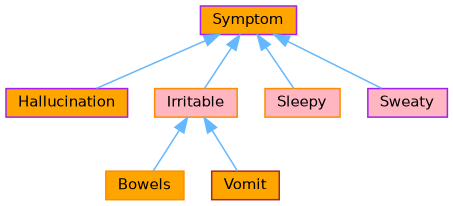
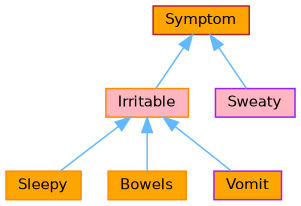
(248, 20) -> (201, 20)
(280, 68) -> (90, 149)
(67, 103) -> none
(303, 103) -> (44, 185)
(245, 185) -> (248, 185)
